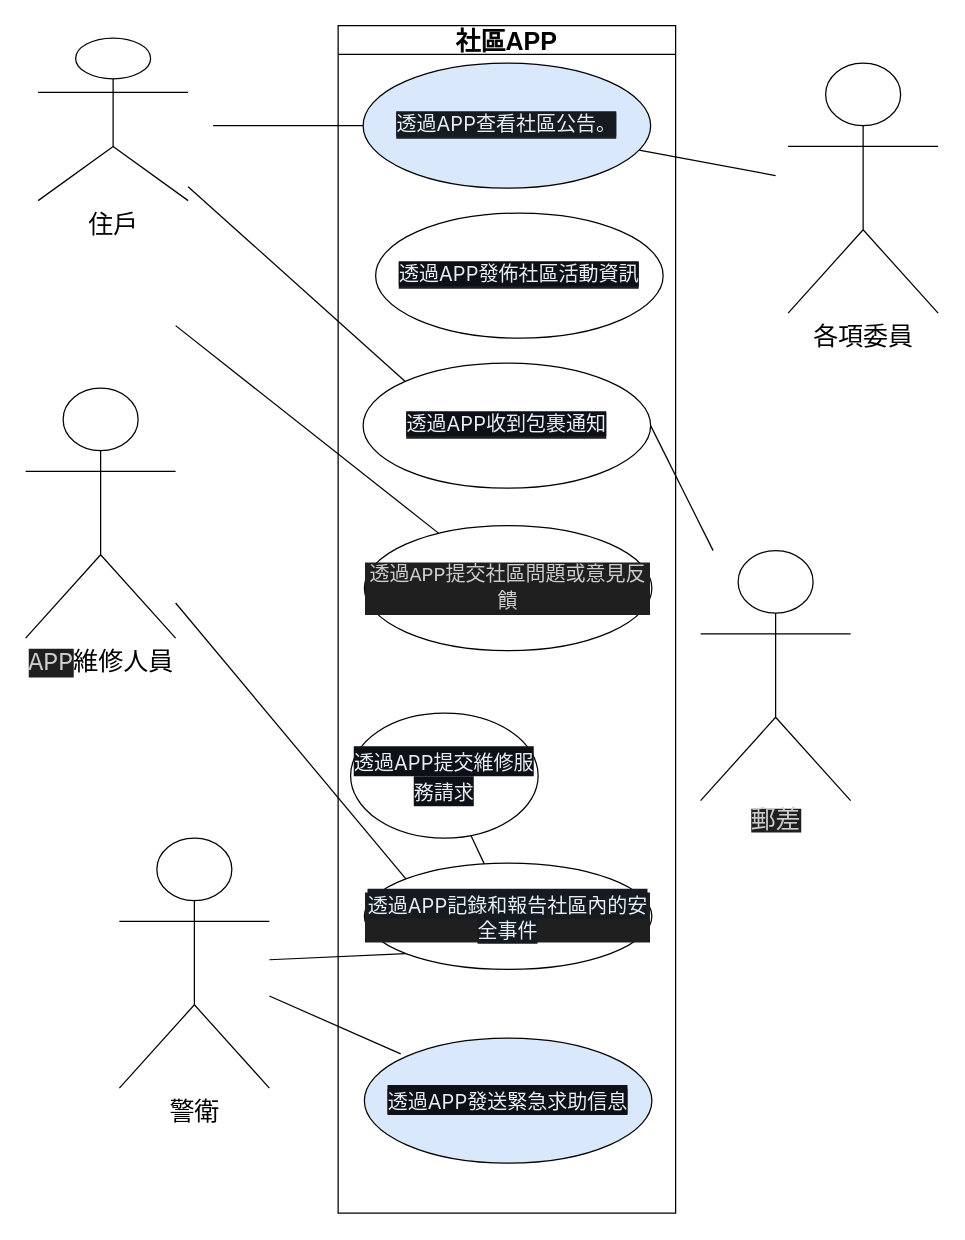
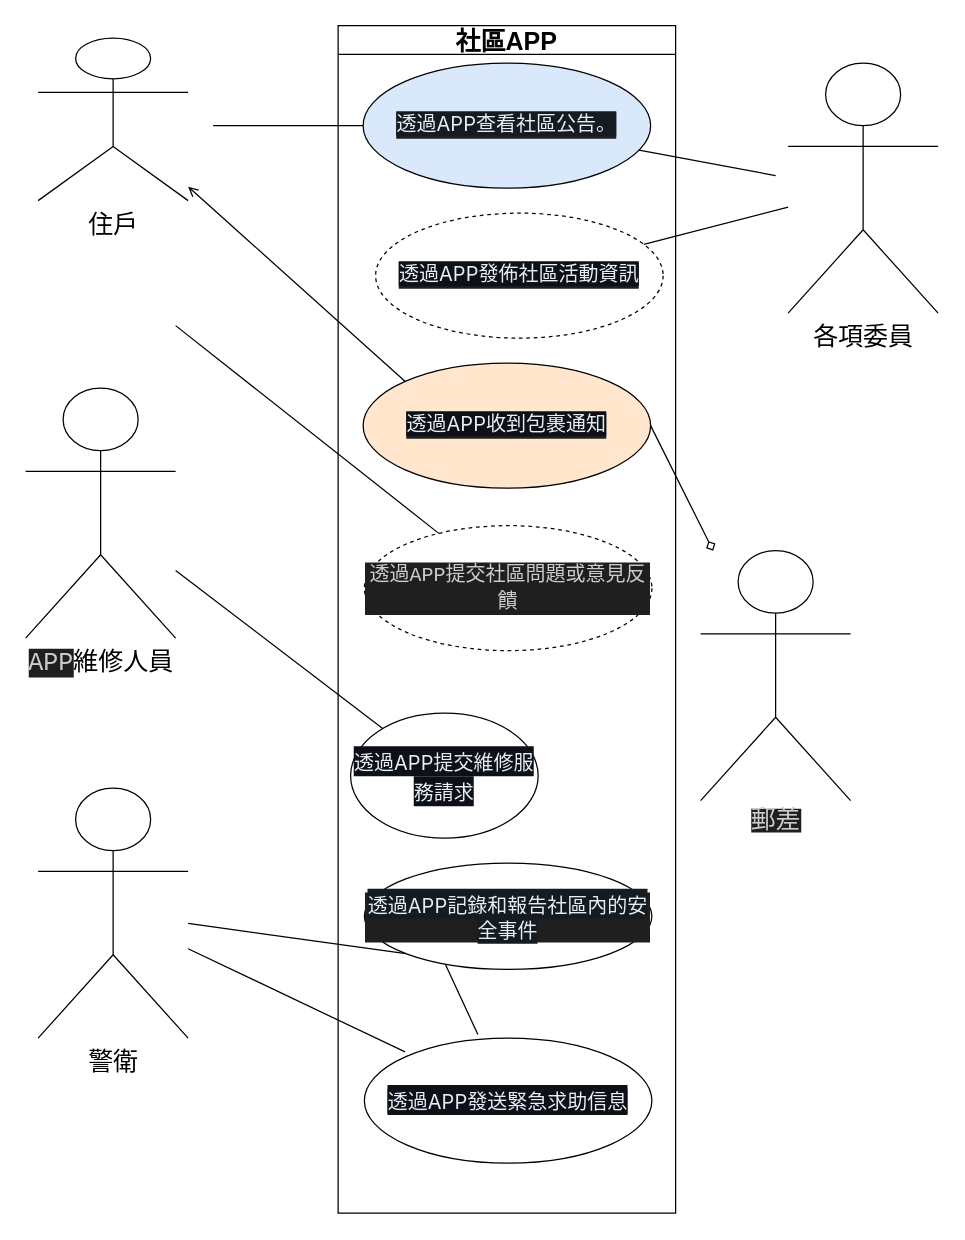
(191, 189) -> (192, 191)
none -> (716, 226)
(519, 276) -> (519, 276)
(507, 426) -> (507, 426)
(710, 545) -> (708, 541)
(508, 588) -> (508, 588)
(256, 699) -> (461, 998)
(477, 849) -> (279, 649)
(194, 963) -> (113, 913)
(508, 1101) -> (508, 1101)
